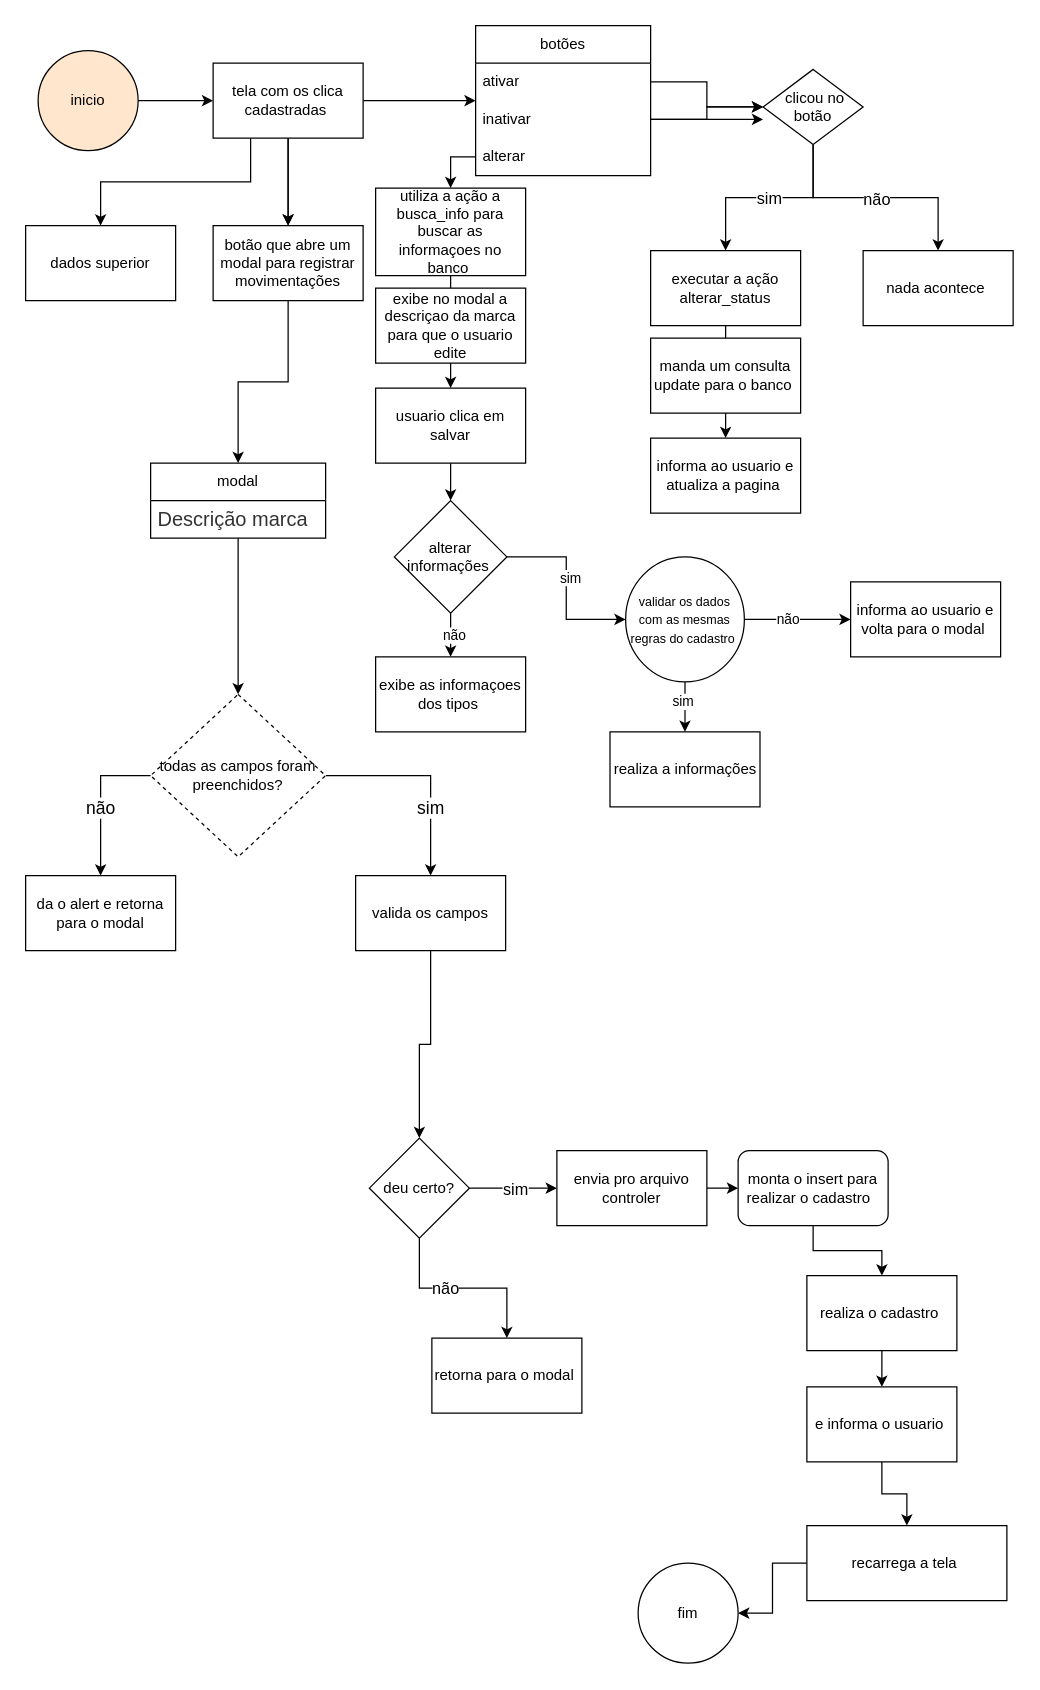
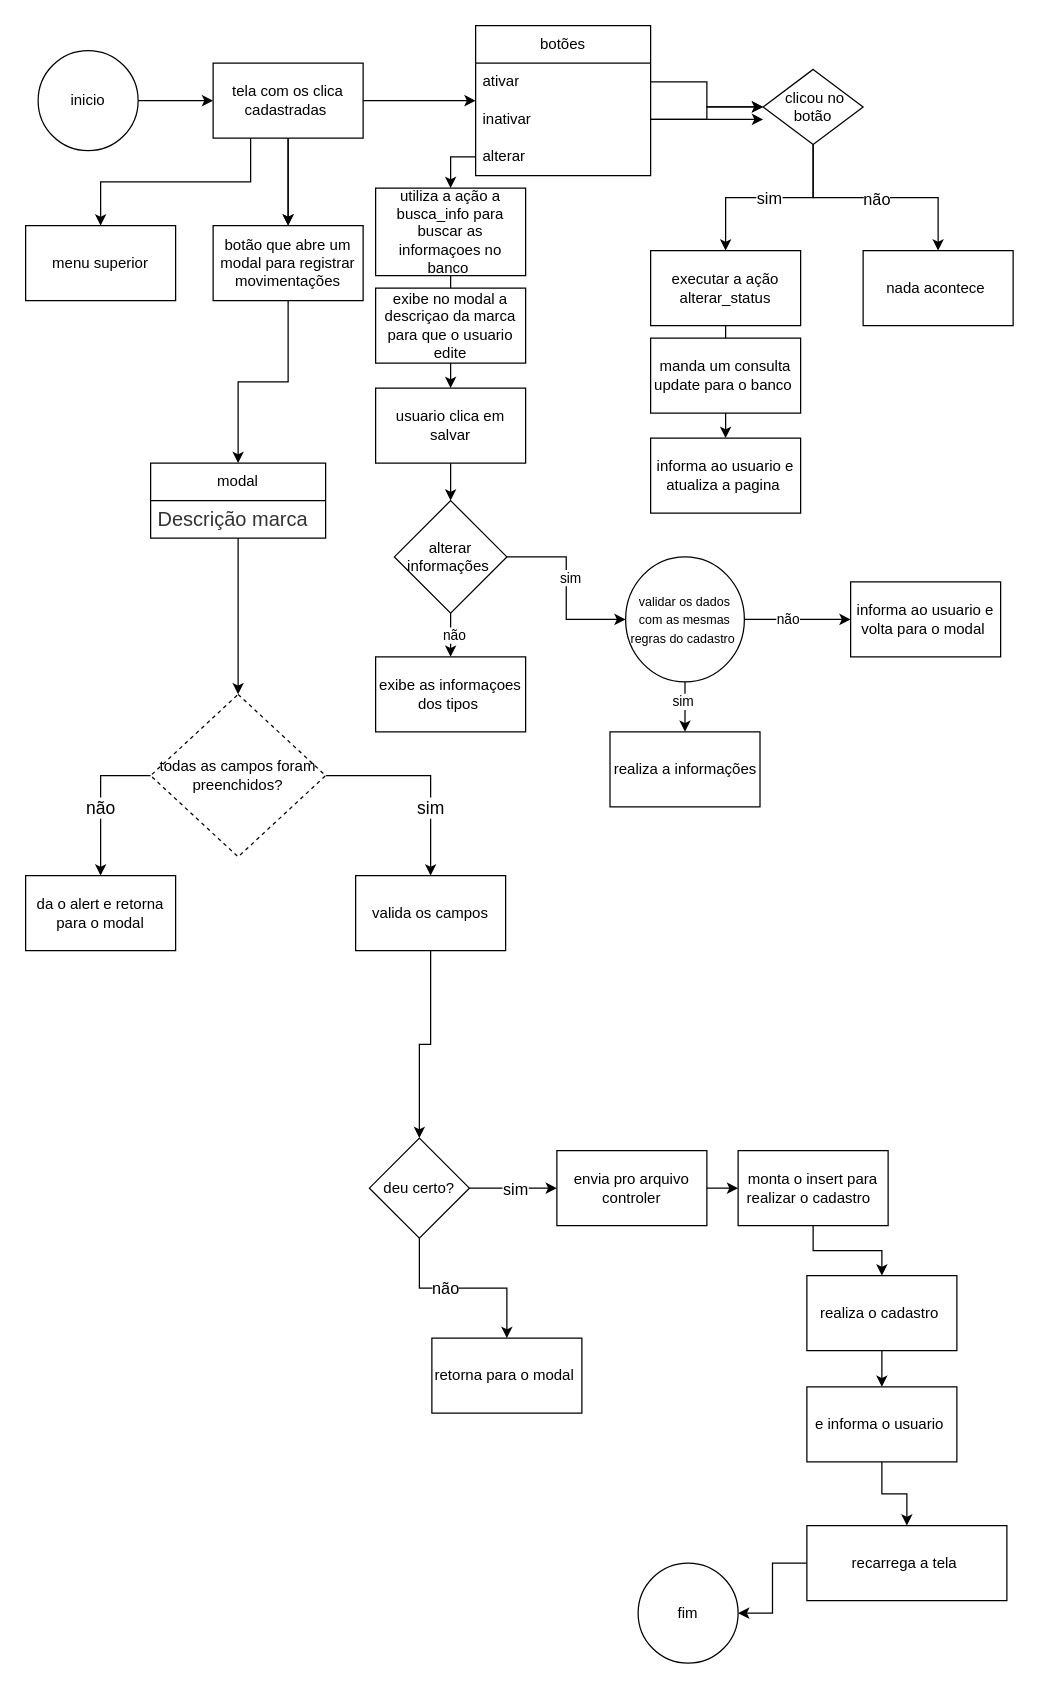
(88, 101) -> (88, 101)
(101, 263) -> (101, 263)
(813, 1188) -> (813, 1188)
